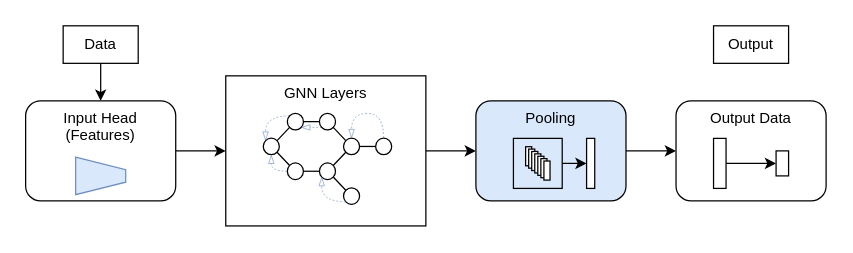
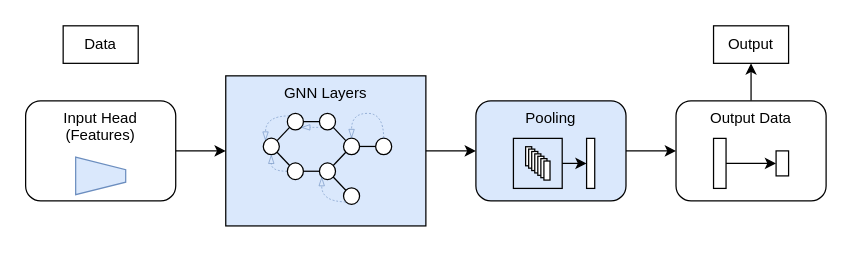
(101, 78) -> none
none -> (751, 86)
(326, 151) -> (326, 151)
